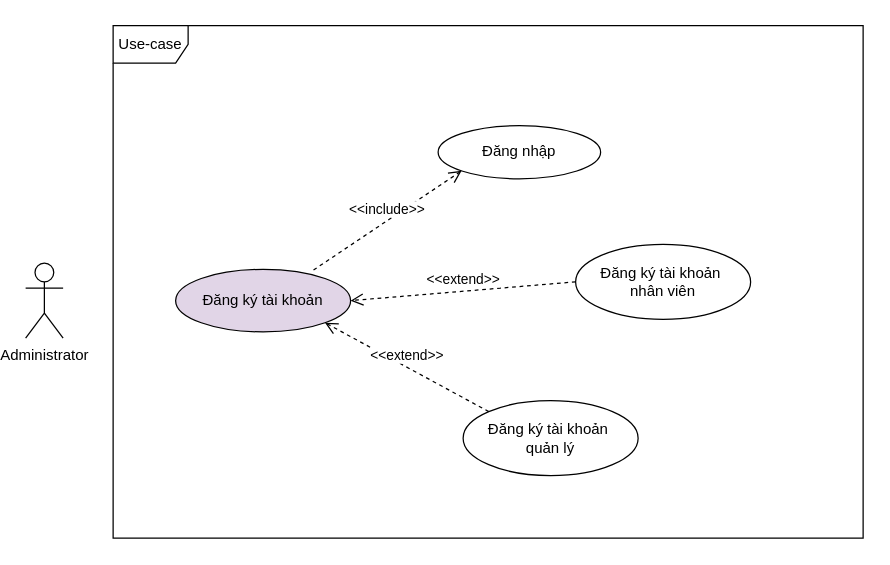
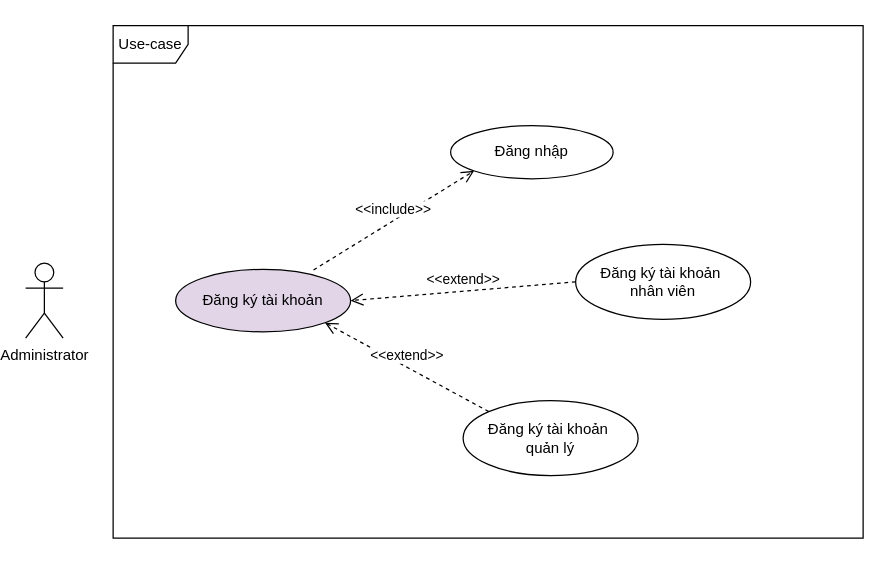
(519, 152) -> (532, 152)
